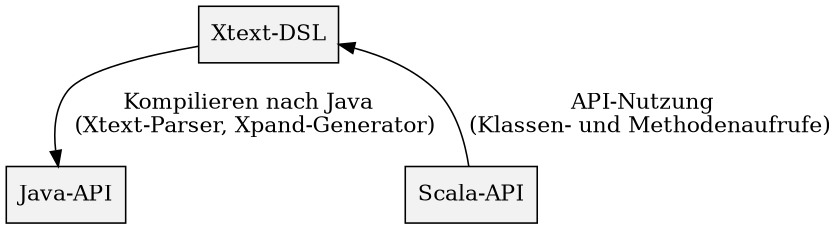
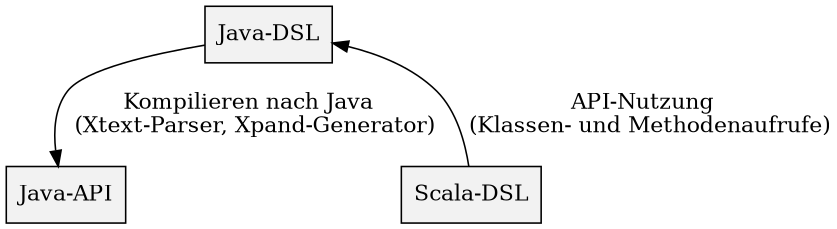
(269, 35) -> (269, 35)
(471, 195) -> (471, 195)
